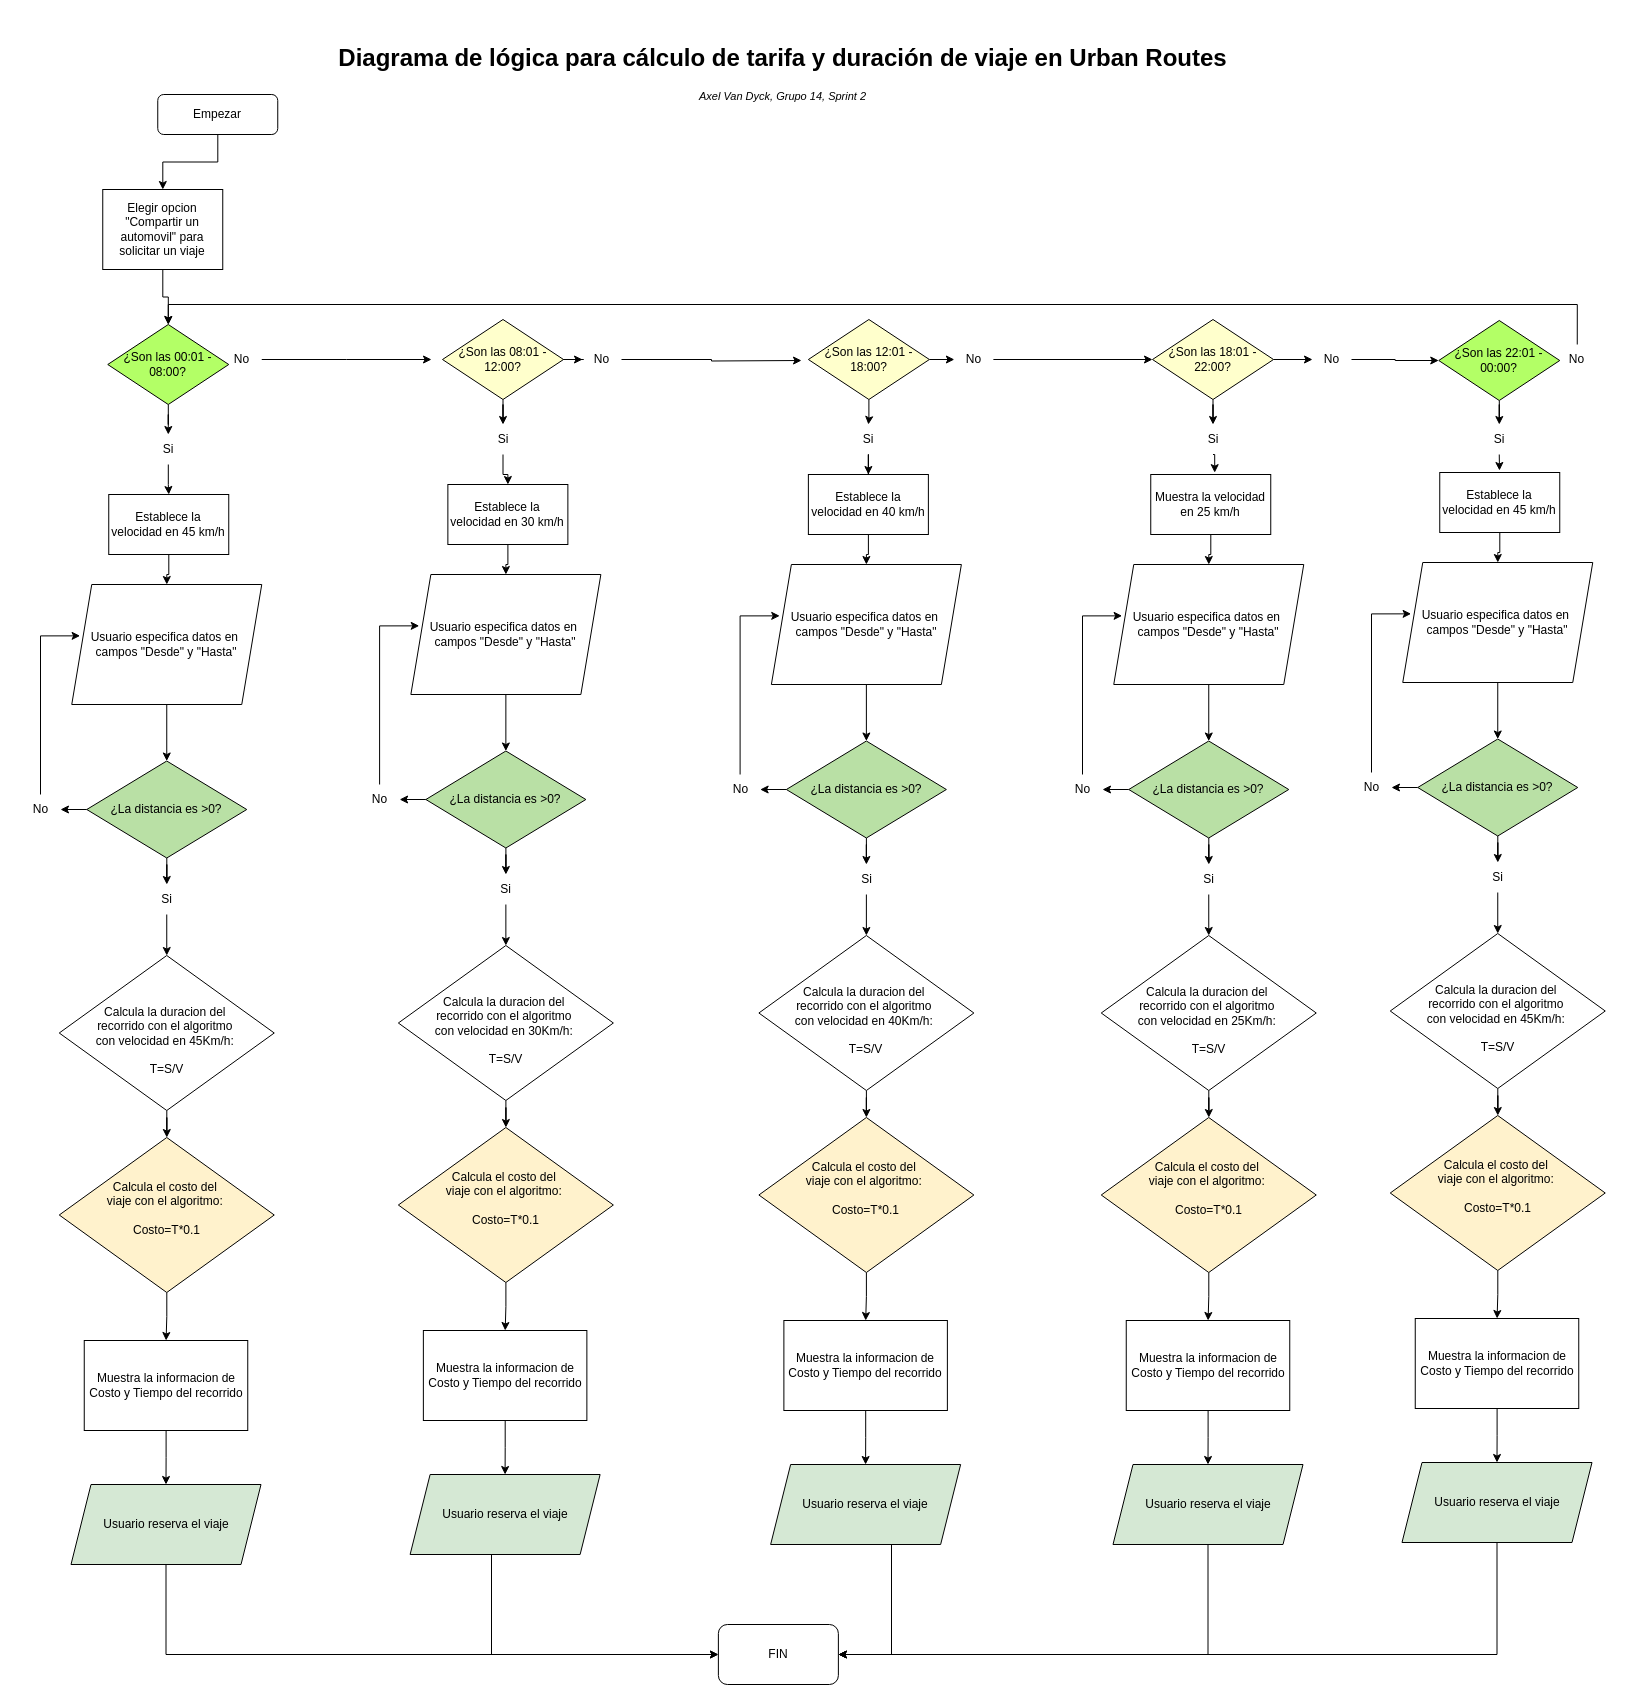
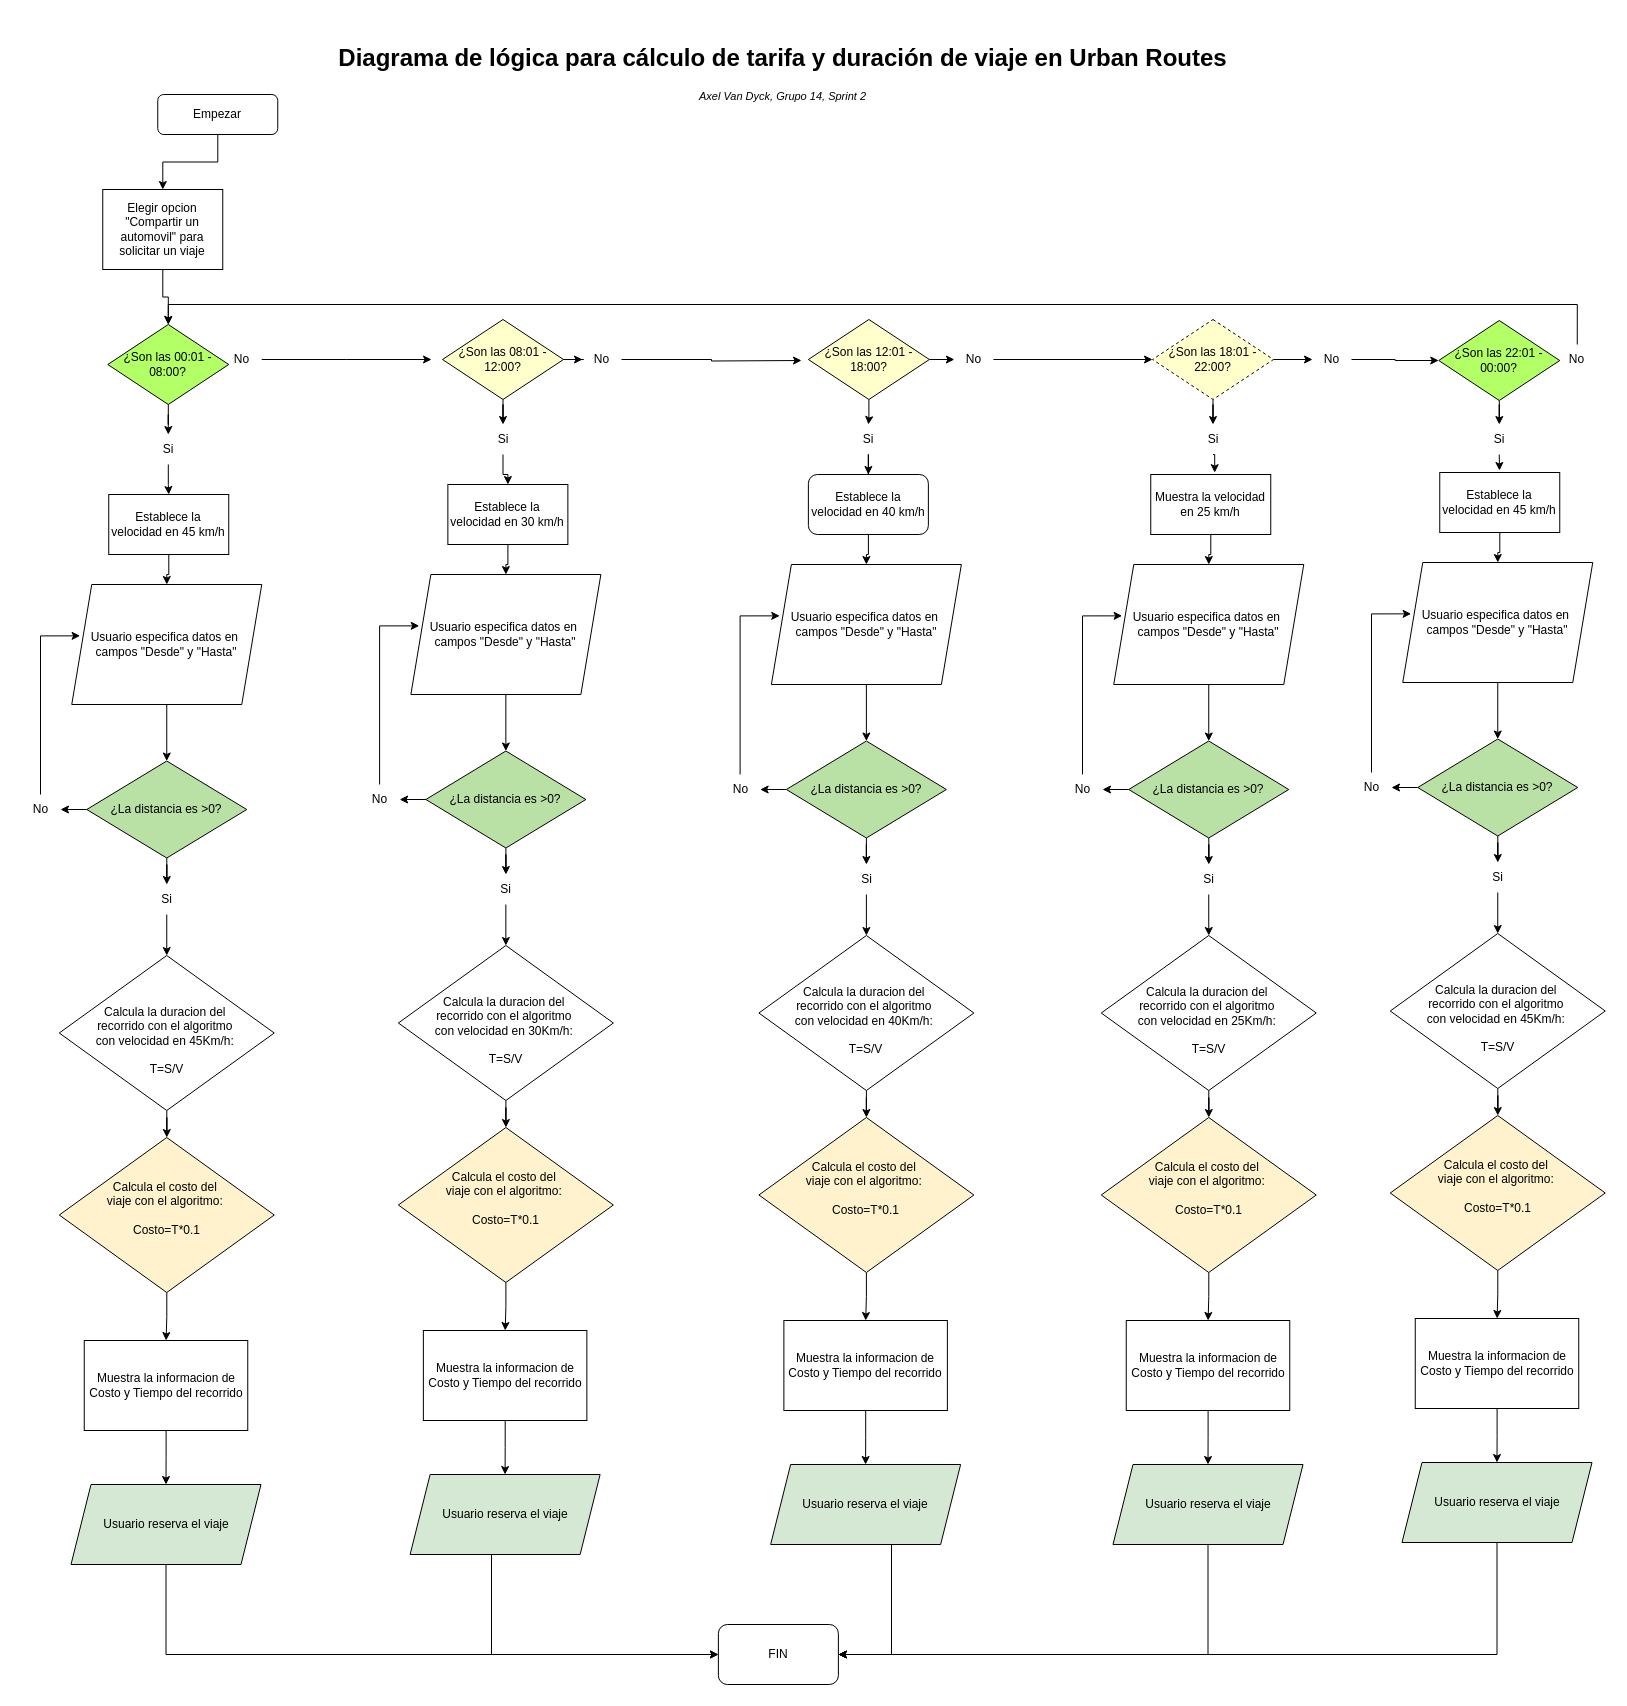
(1213, 360) -> (1213, 360)
(868, 505) -> (868, 505)
